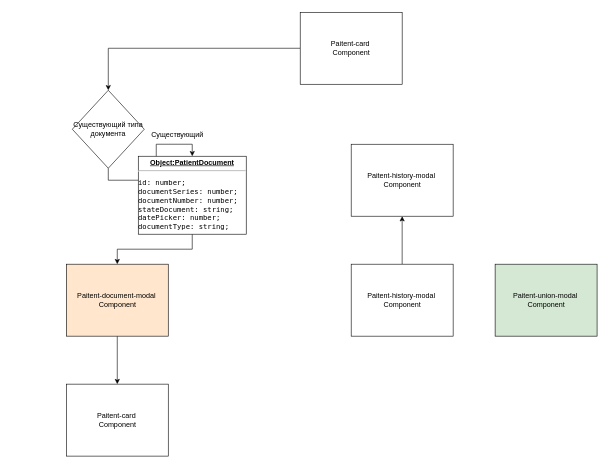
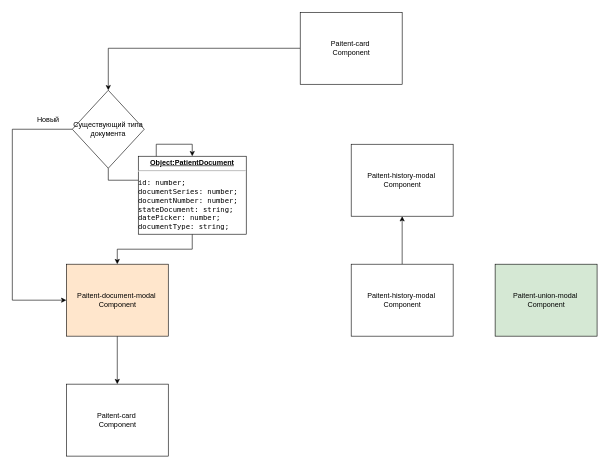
none -> (48, 120)
(177, 135) -> none
none -> (12, 299)
